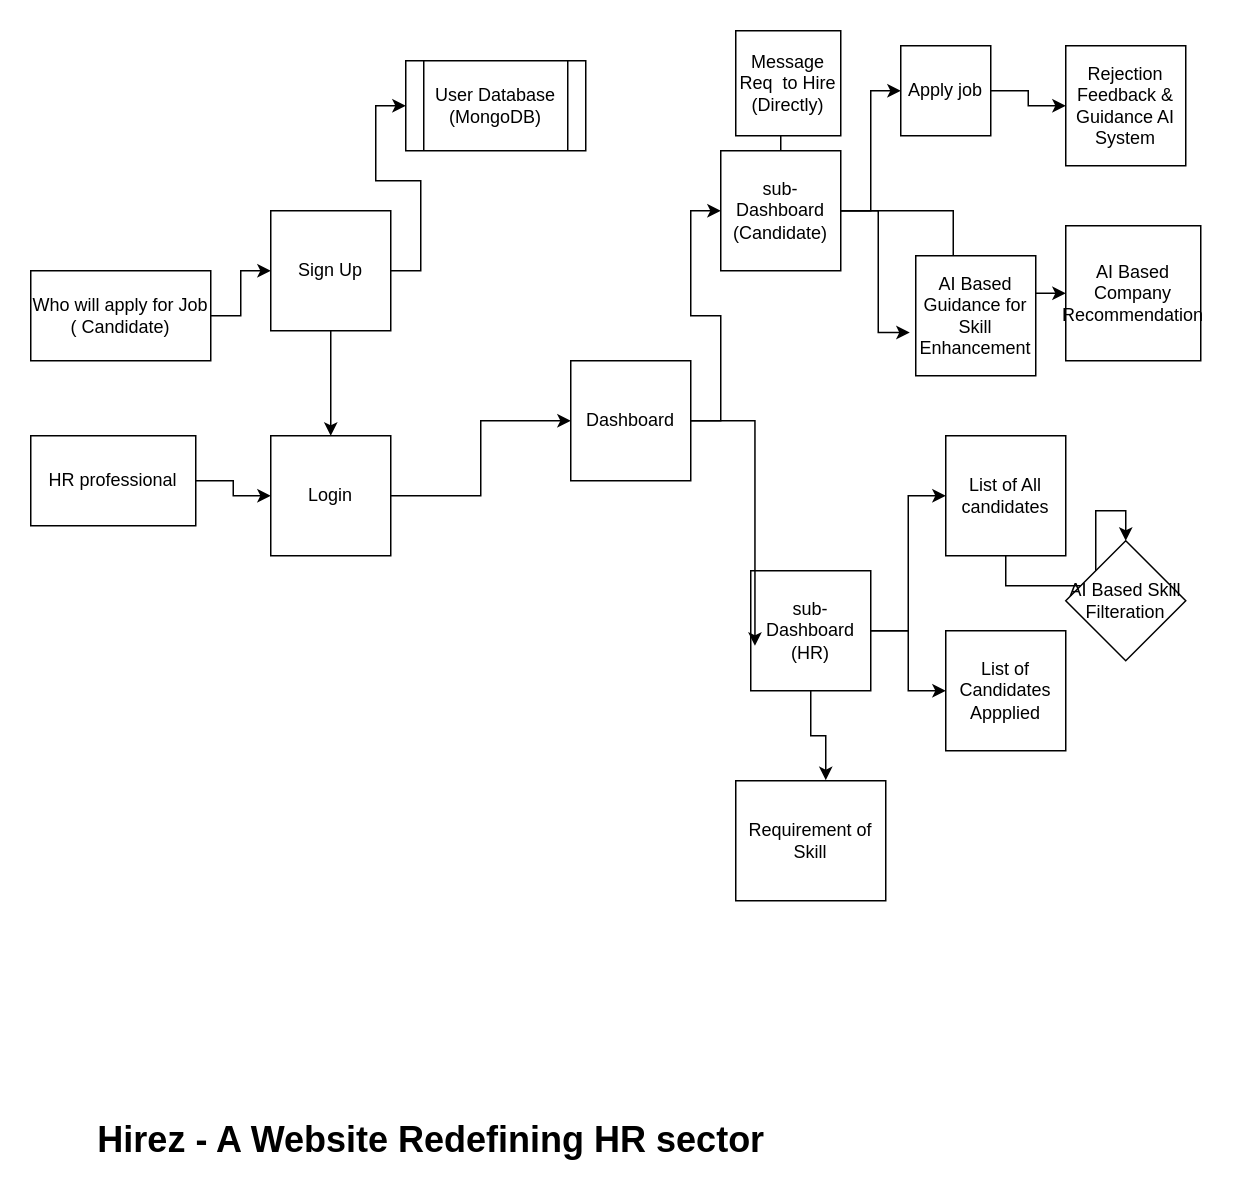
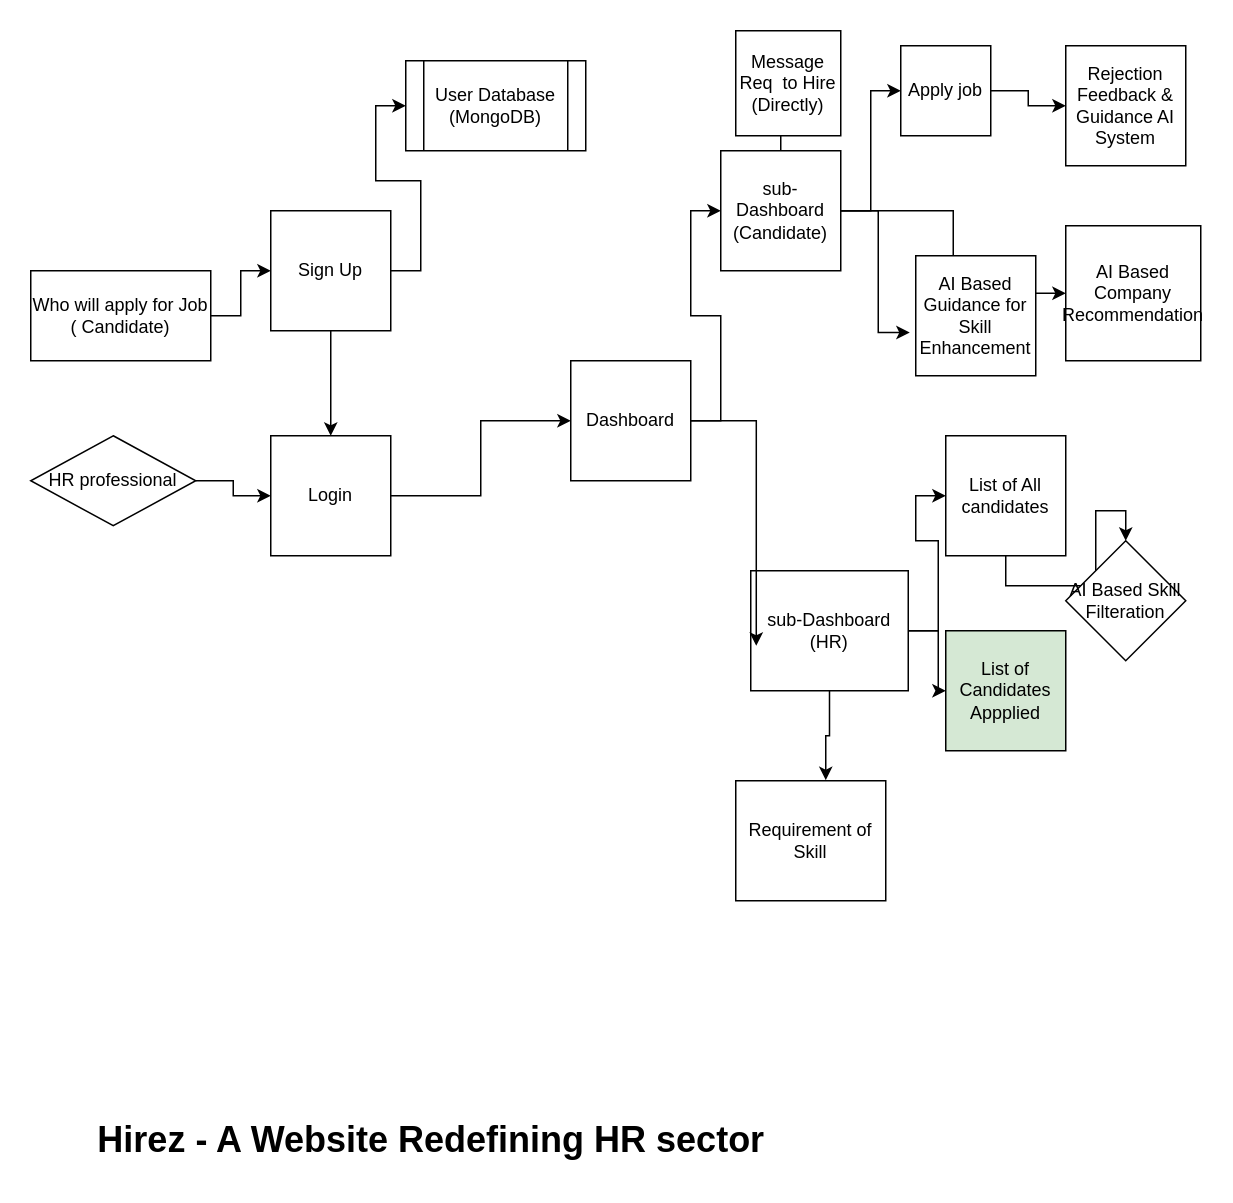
(113, 481) -> (113, 481)
(811, 631) -> (830, 631)
(1006, 691) -> (1006, 691)
